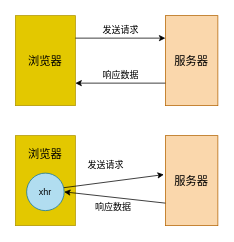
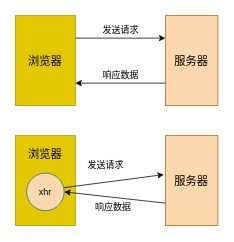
(45, 192) -> (45, 192)
